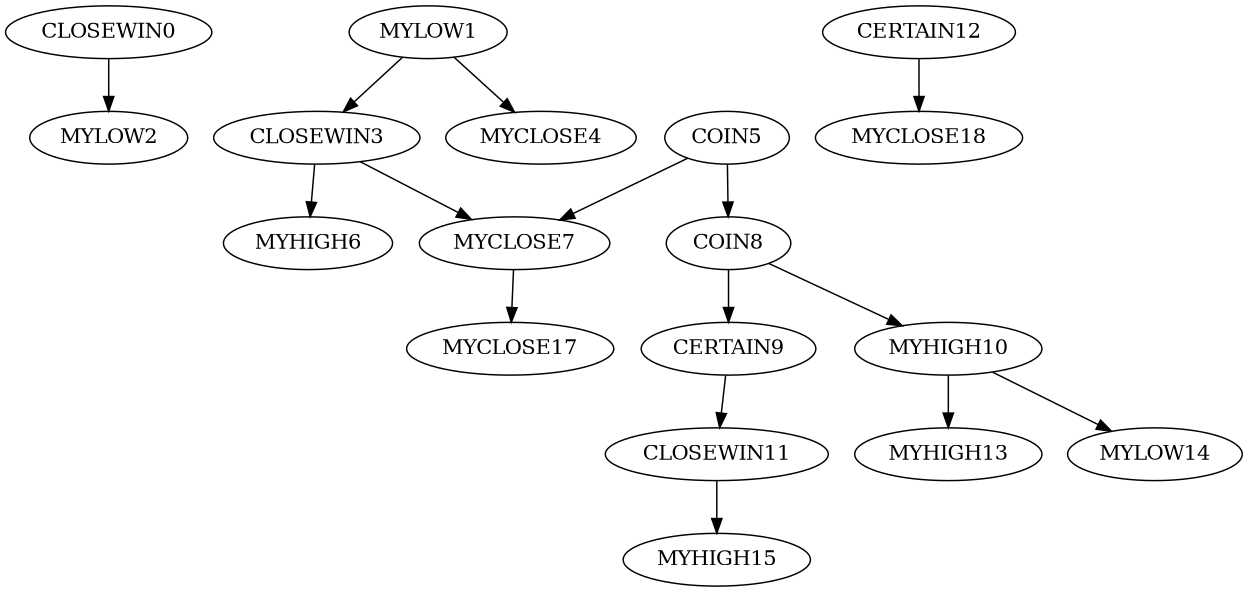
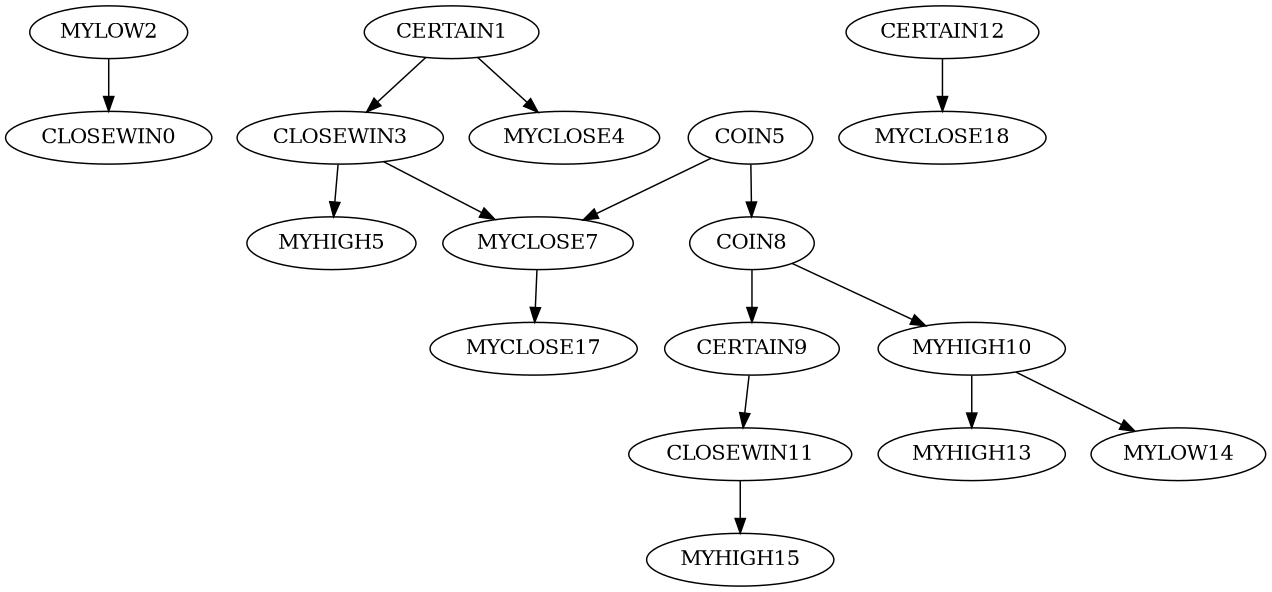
(428, 32) -> (452, 32)
(109, 78) -> (109, 78)
(308, 243) -> (331, 243)
